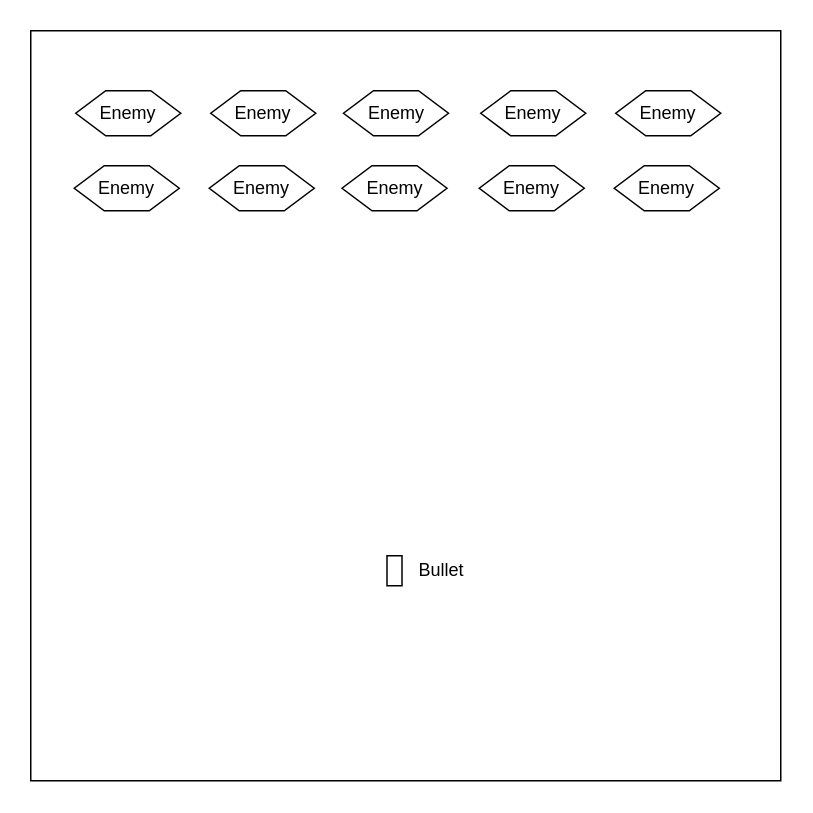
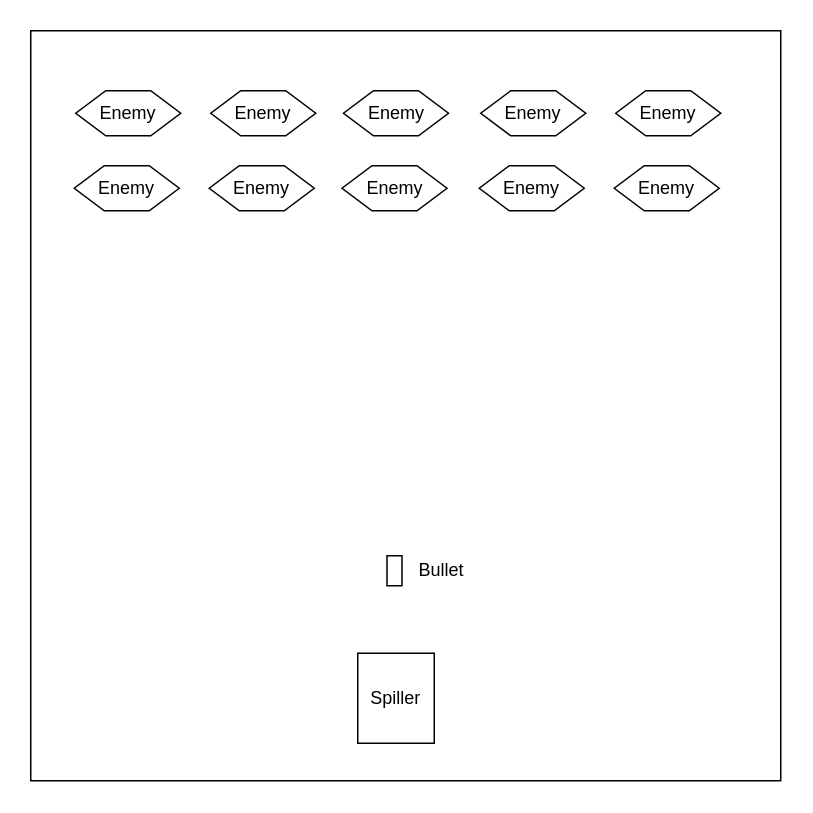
none -> (396, 698)
